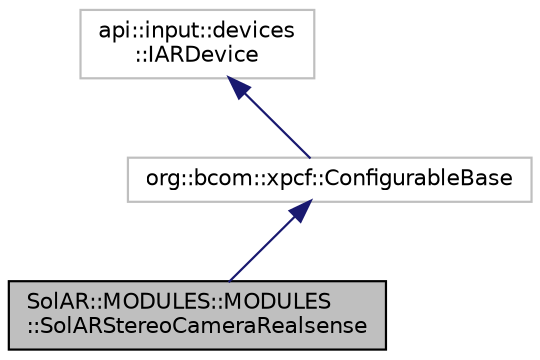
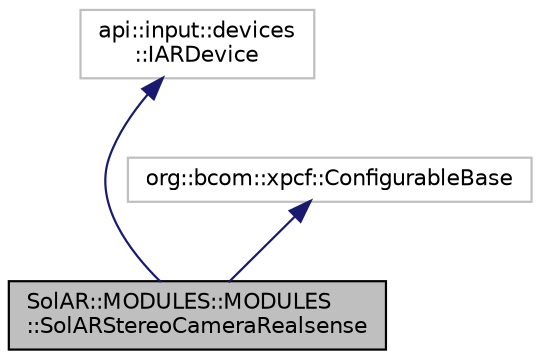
(278, 126) -> (106, 191)
